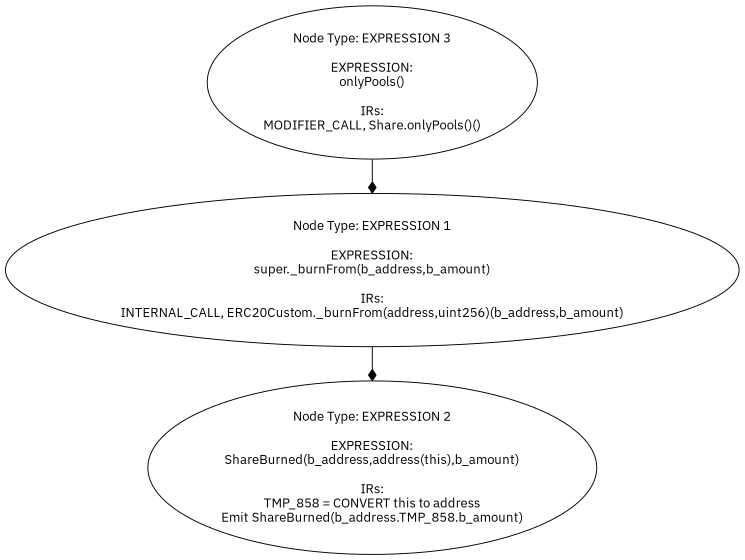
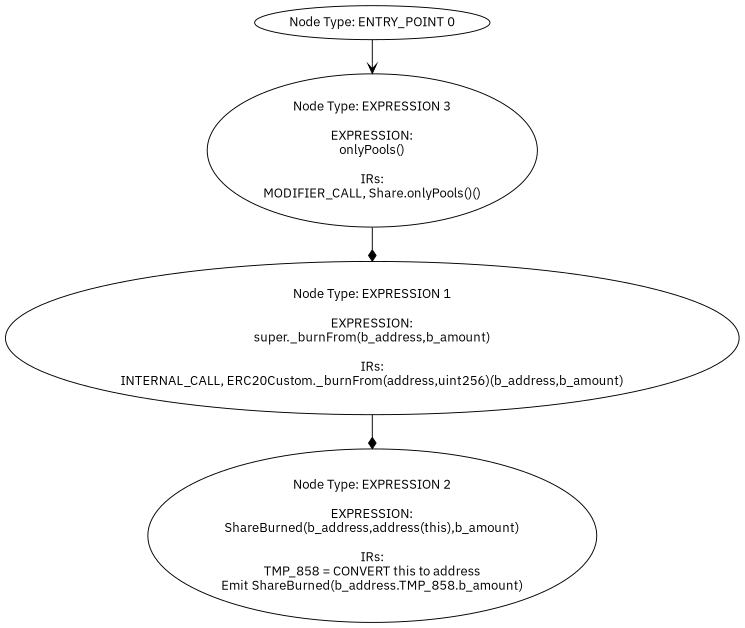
none -> (372, 23)
